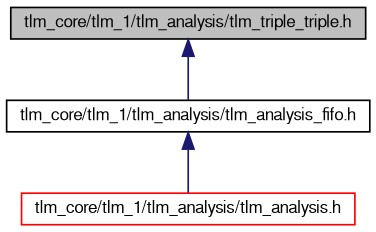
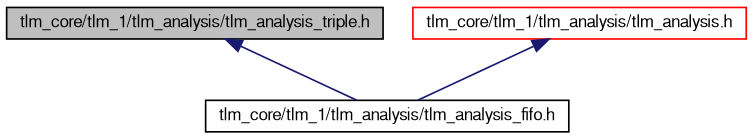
(188, 23) -> (195, 23)
(188, 171) -> (476, 73)
